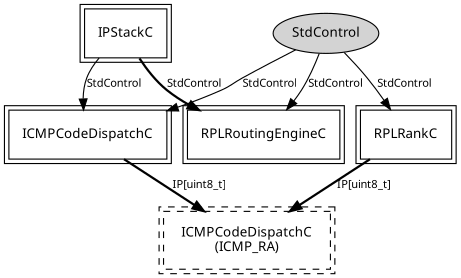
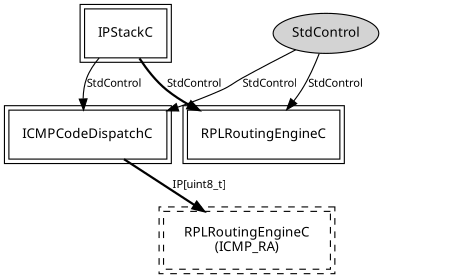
(406, 135) -> none
(247, 240) -> (247, 240)
